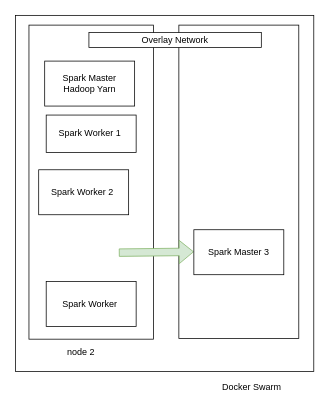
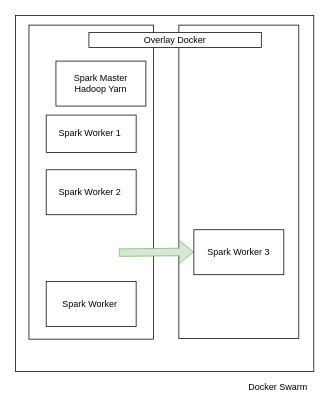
(175, 40) -> (175, 40)
(90, 84) -> (101, 84)
(84, 192) -> (91, 192)
(239, 252) -> (239, 252)
(80, 353) -> none
(251, 387) -> (278, 387)
